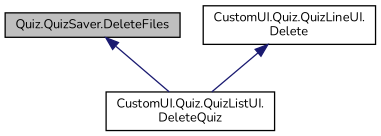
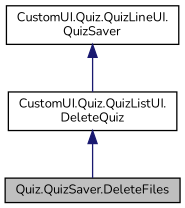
(289, 25) -> (93, 25)
(143, 69) -> (93, 161)
